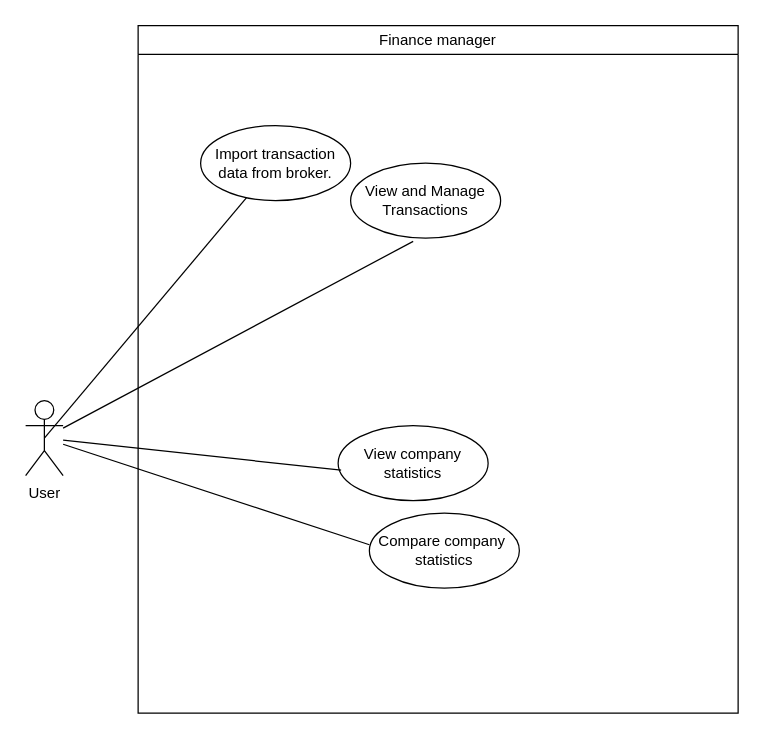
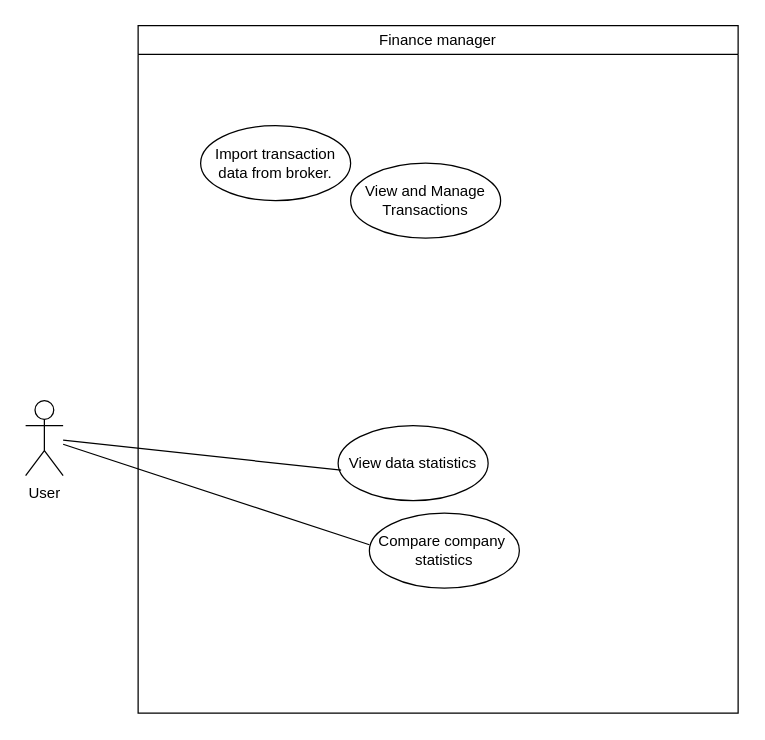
(147, 316) -> none
(238, 335) -> none
(413, 463) -> (413, 463)
